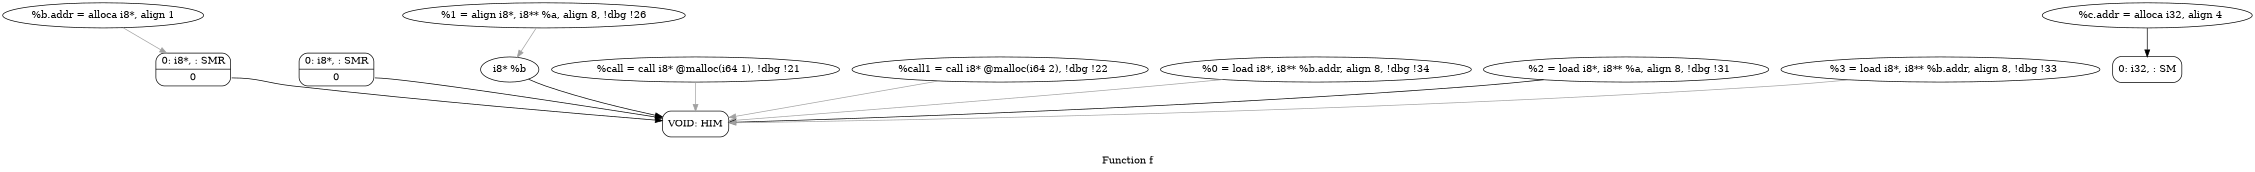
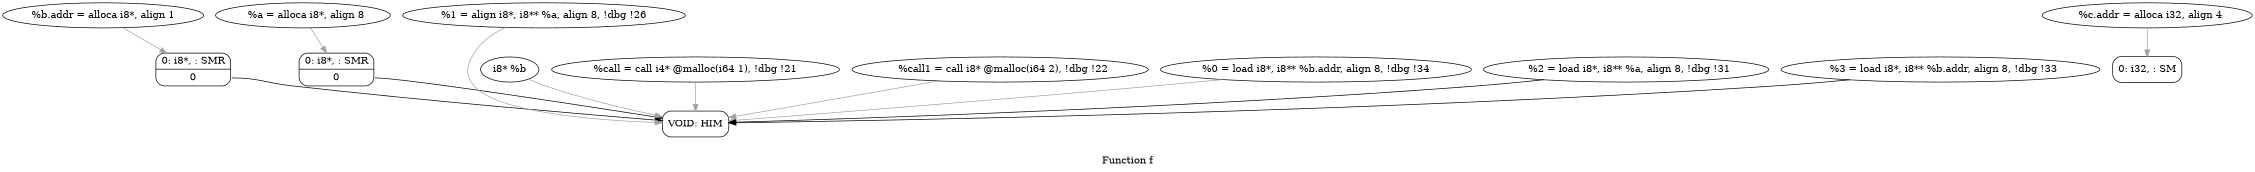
none -> (303, 15)
(2147, 39) -> (2147, 39)
(529, 40) -> (499, 100)
(696, 70) -> (696, 70)
(591, 100) -> (591, 100)
(1293, 109) -> (1293, 109)
